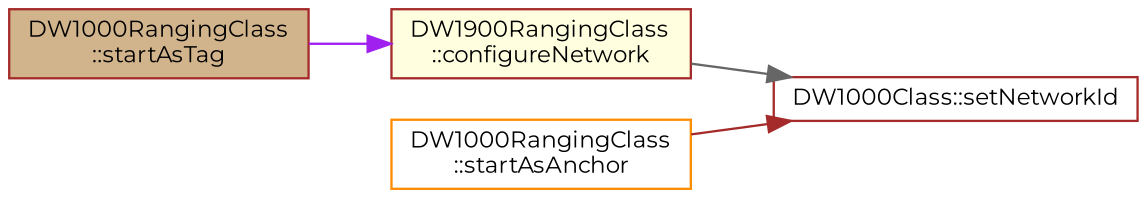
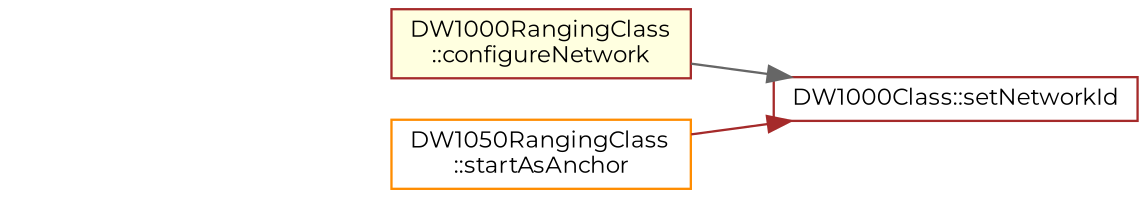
(159, 44) -> none
(541, 44) -> (541, 44)
(541, 154) -> (541, 154)
